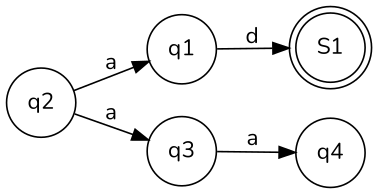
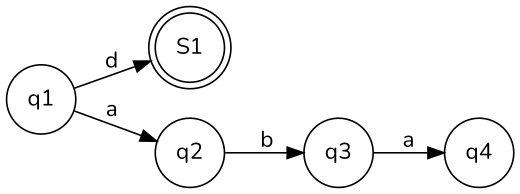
(104, 79) -> (108, 123)
(111, 113) -> (267, 141)
